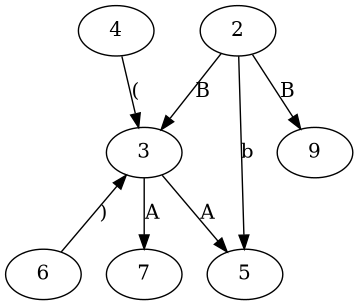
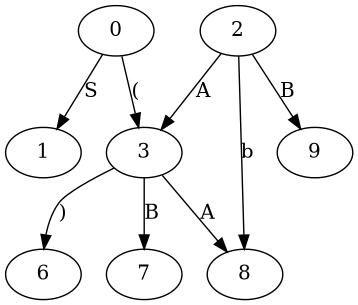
(116, 31) -> (116, 31)
(203, 92) -> (203, 92)
none -> (43, 153)
(152, 214) -> (152, 214)
(89, 219) -> (70, 193)
(245, 274) -> (245, 274)
